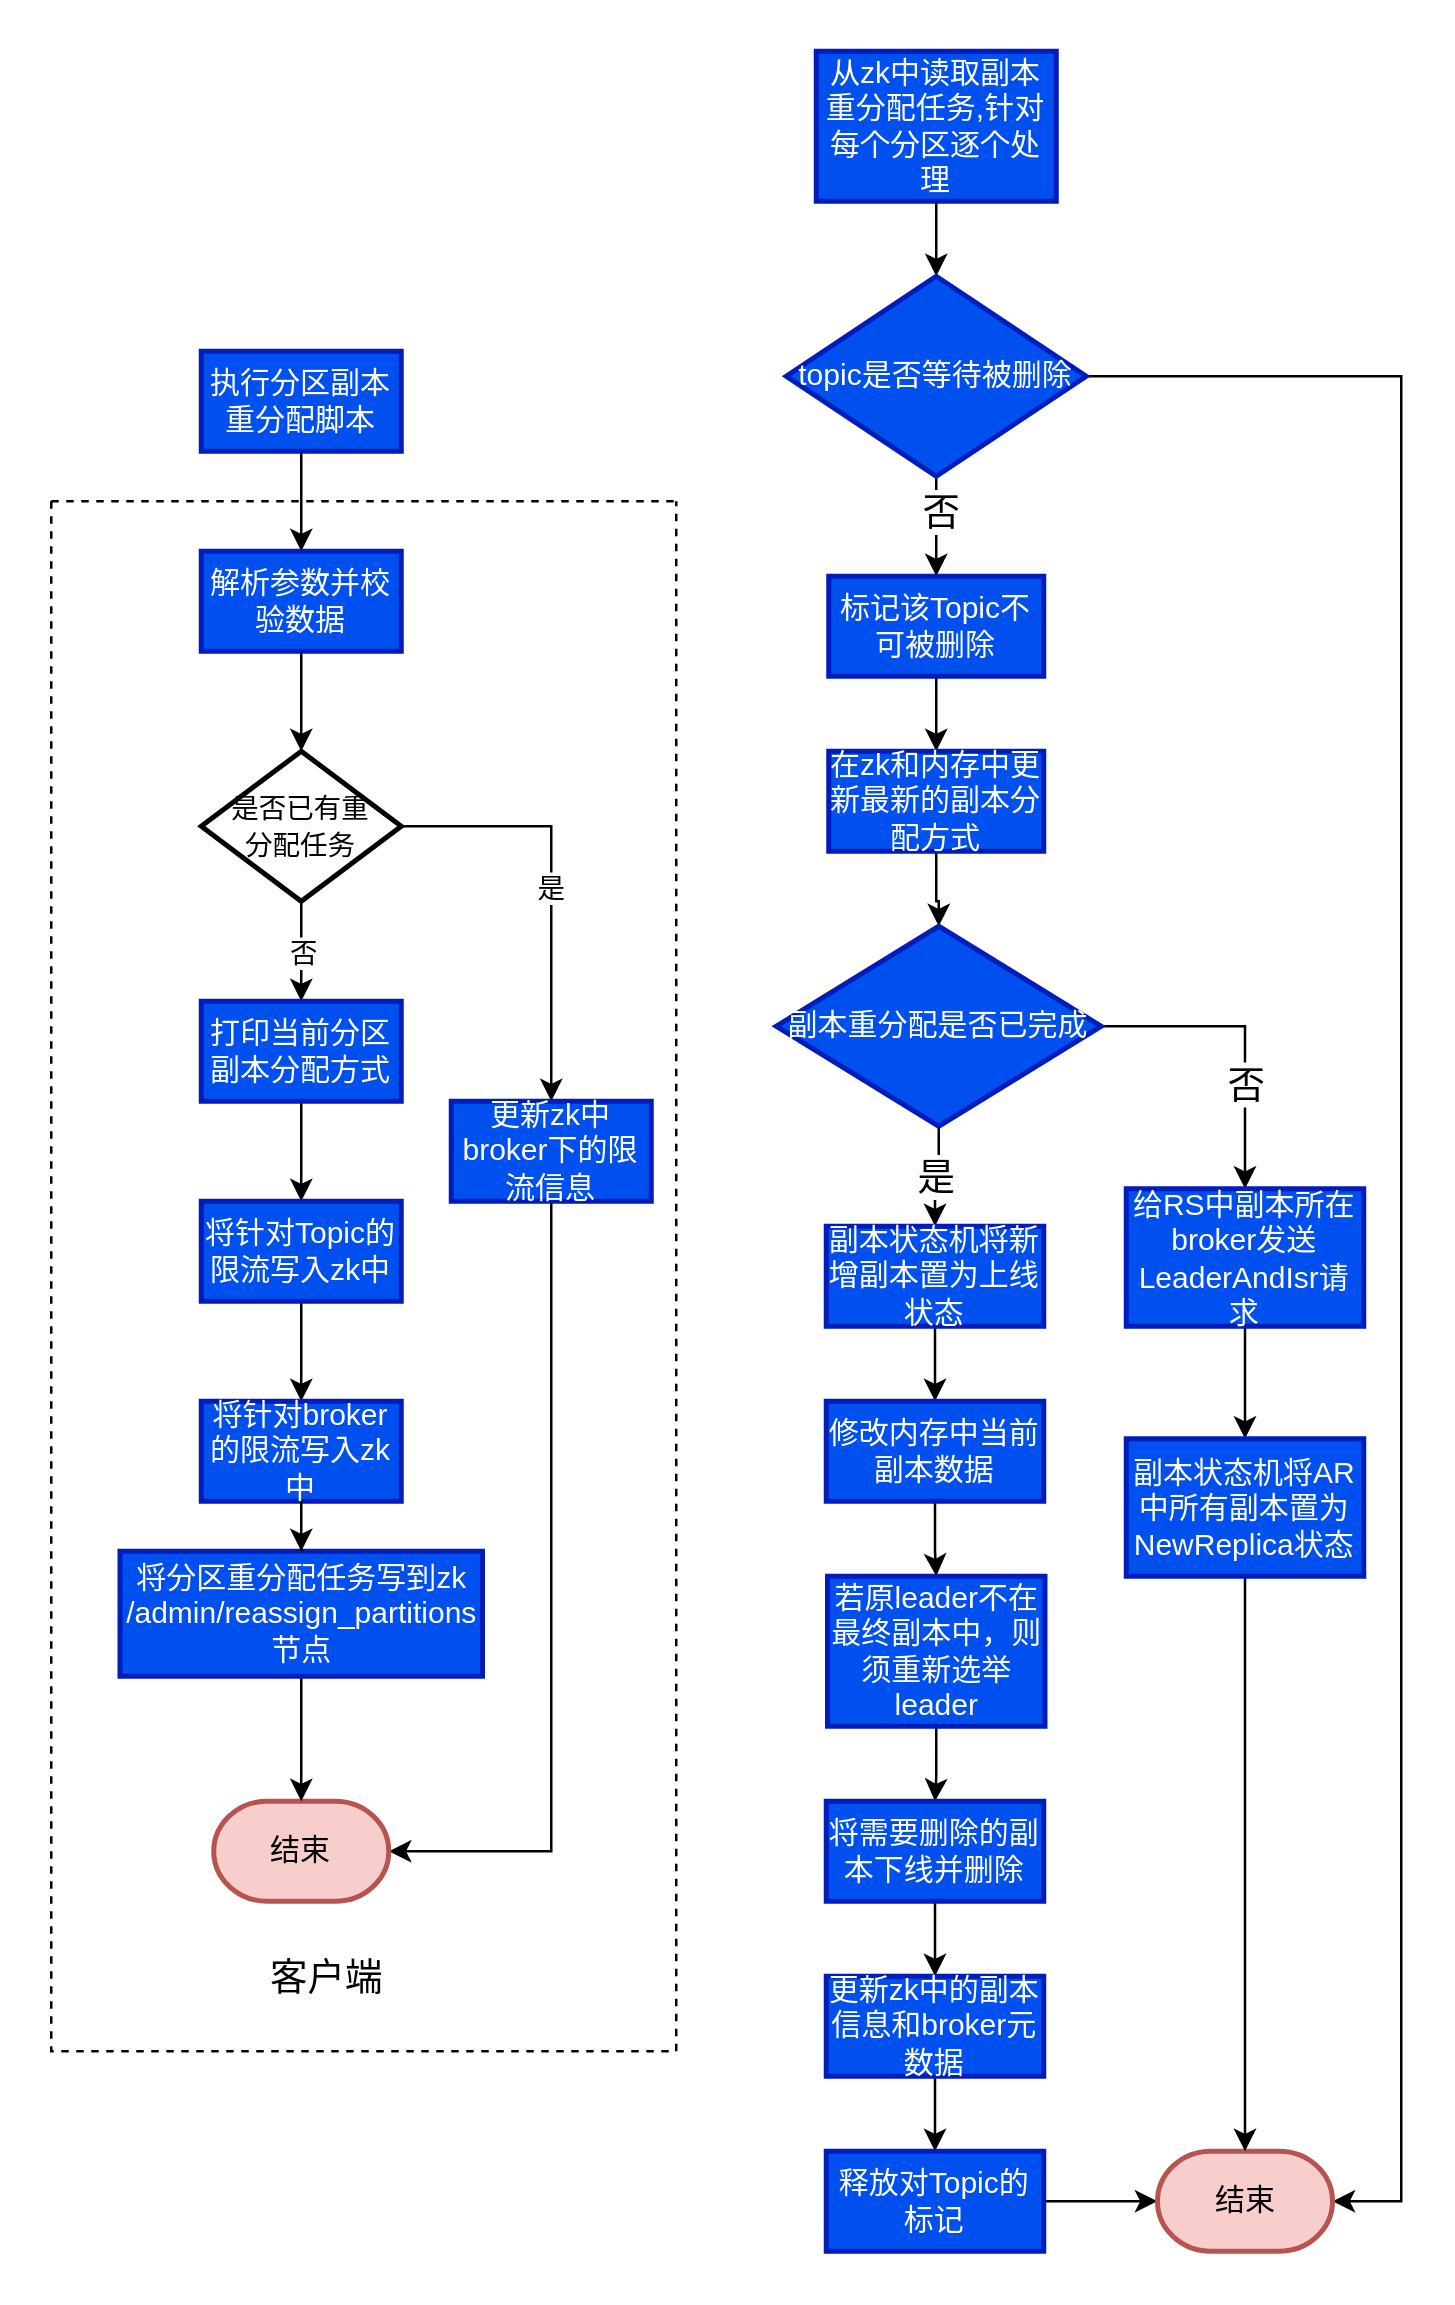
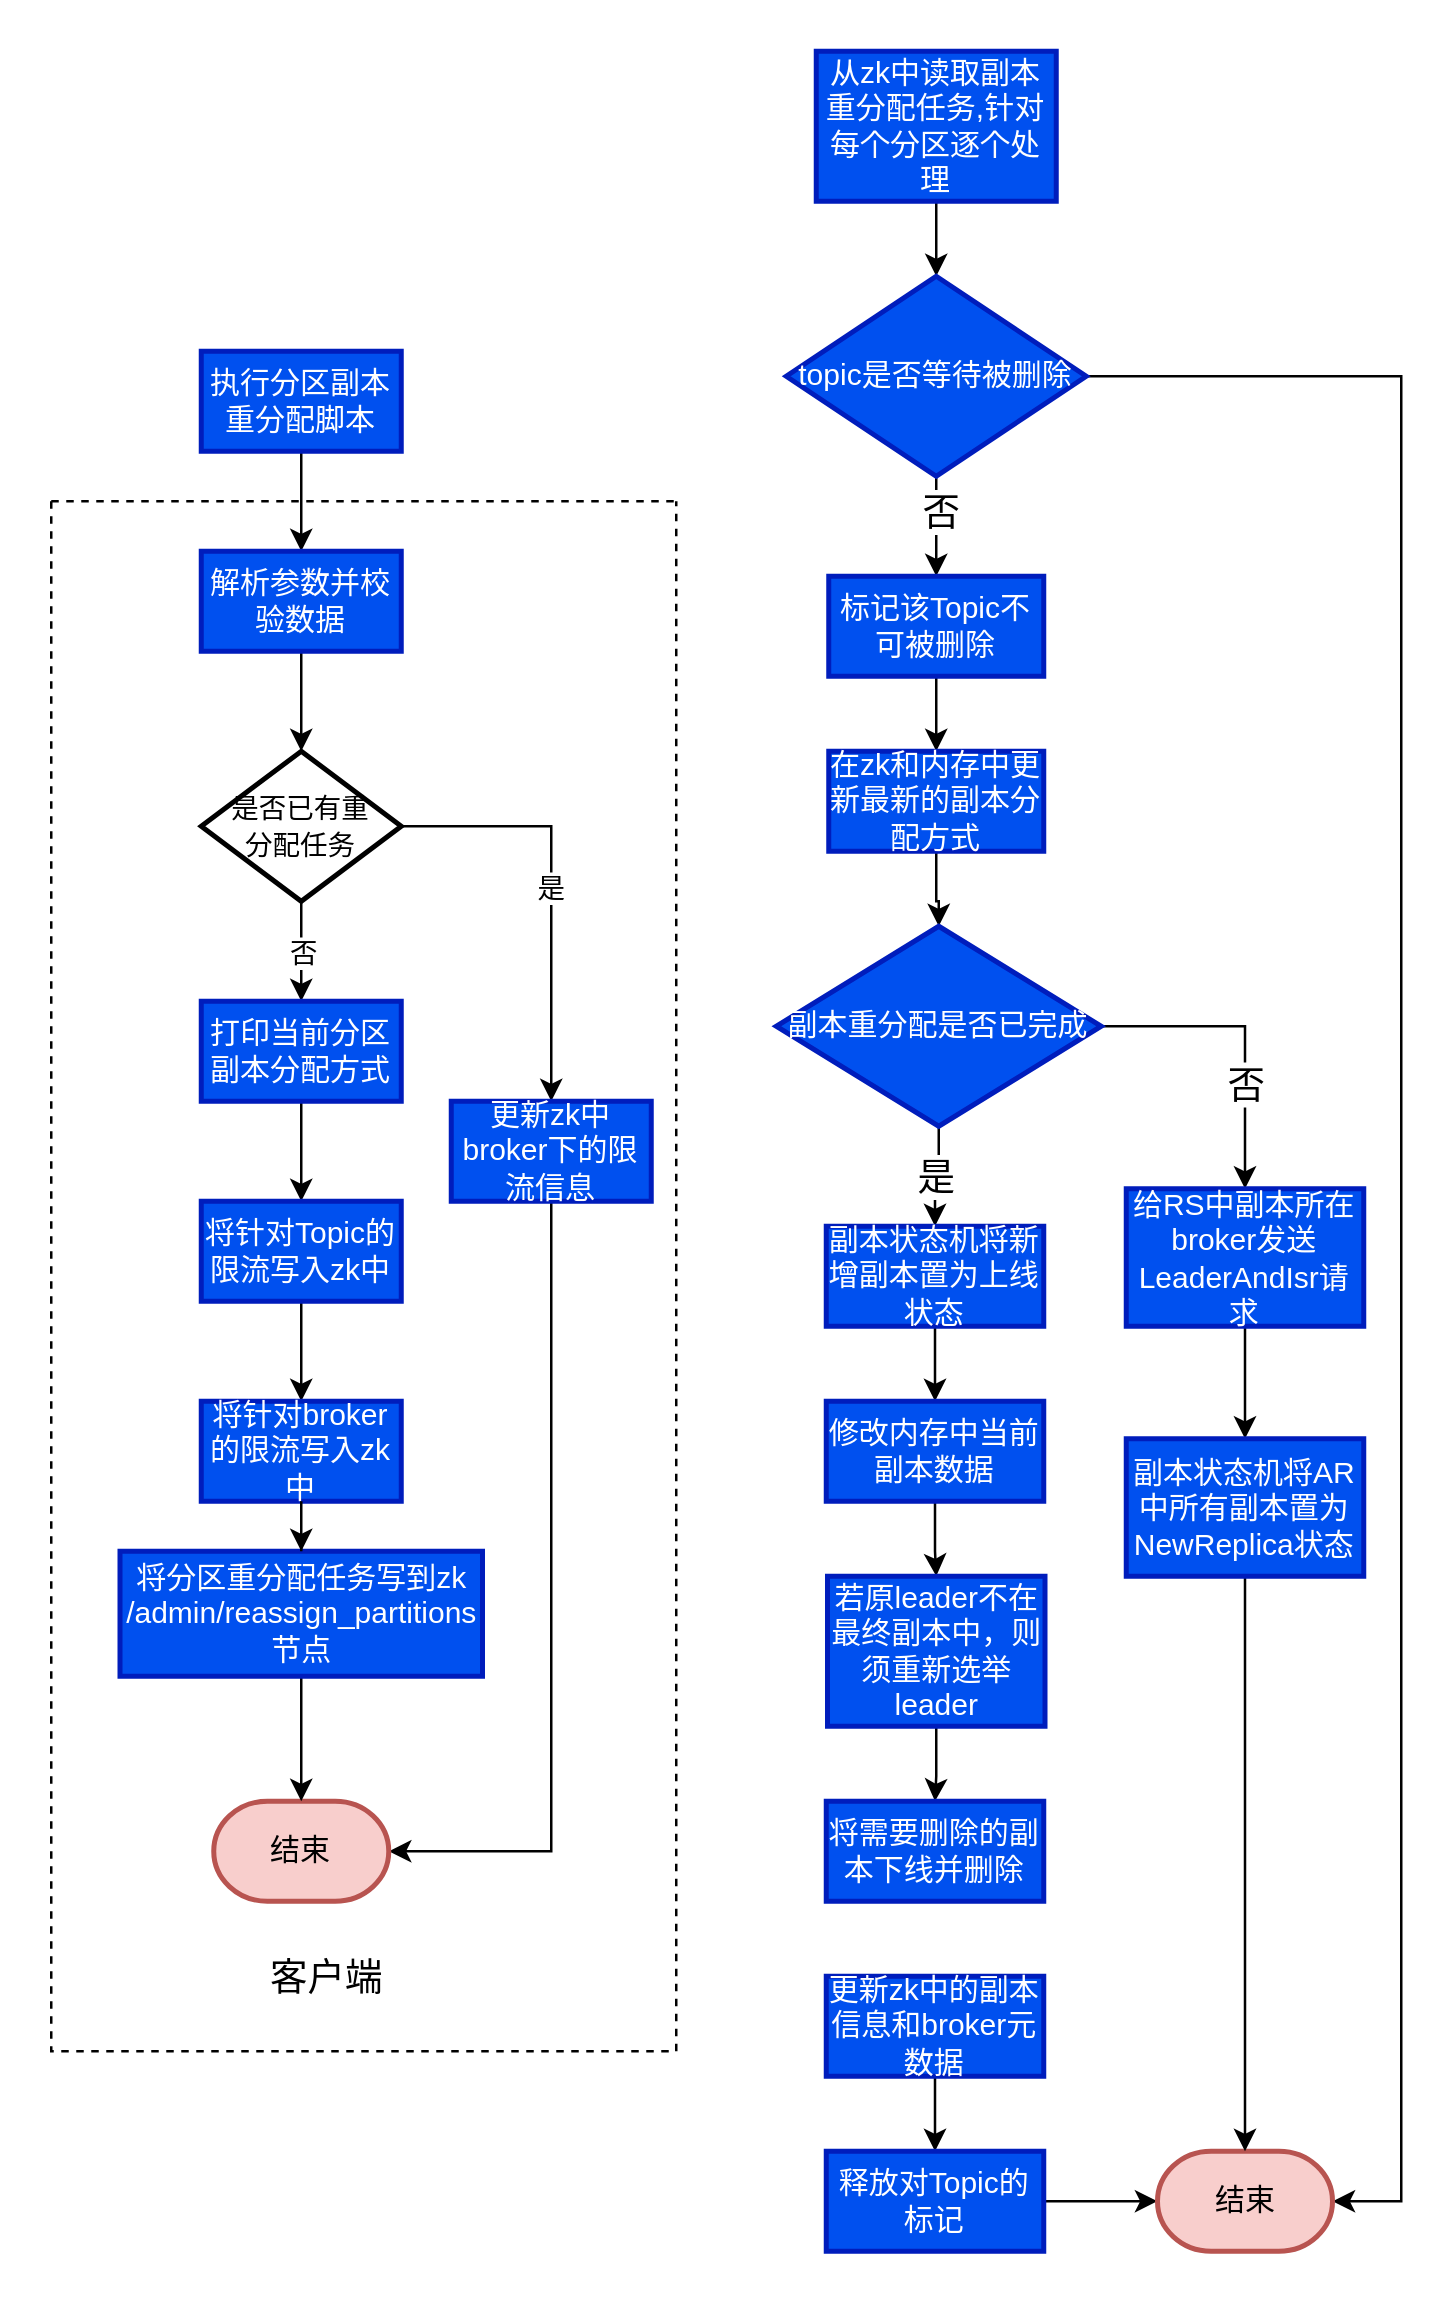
(935, 1946) -> none
